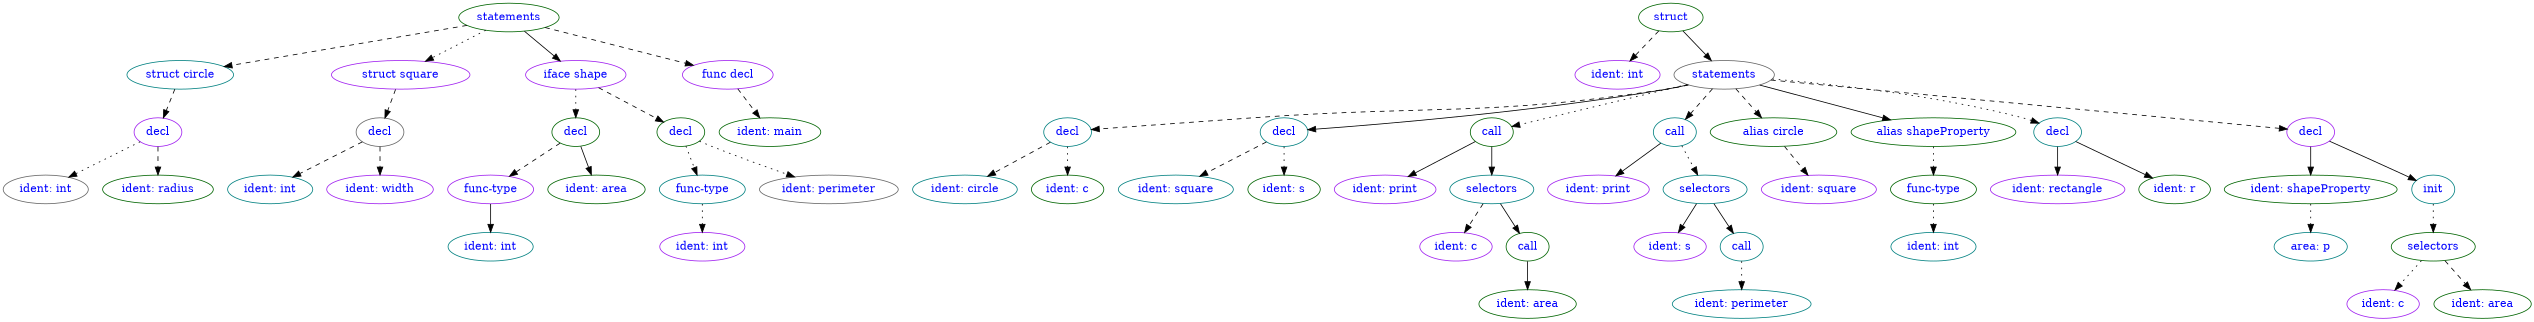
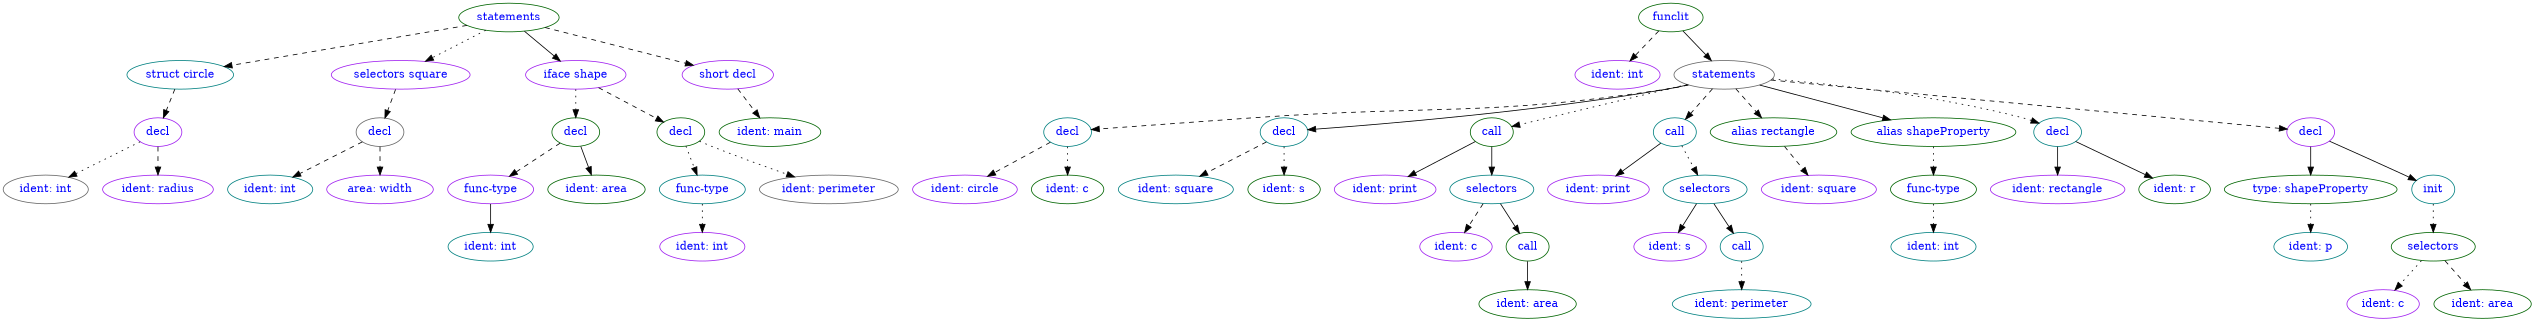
(1671, 18) -> (1671, 18)
(401, 75) -> (401, 75)
(728, 75) -> (728, 75)
(1774, 132) -> (1774, 132)
(158, 189) -> (158, 189)
(380, 189) -> (380, 189)
(965, 189) -> (965, 189)
(2311, 189) -> (2311, 189)
(2311, 247) -> (2311, 247)
